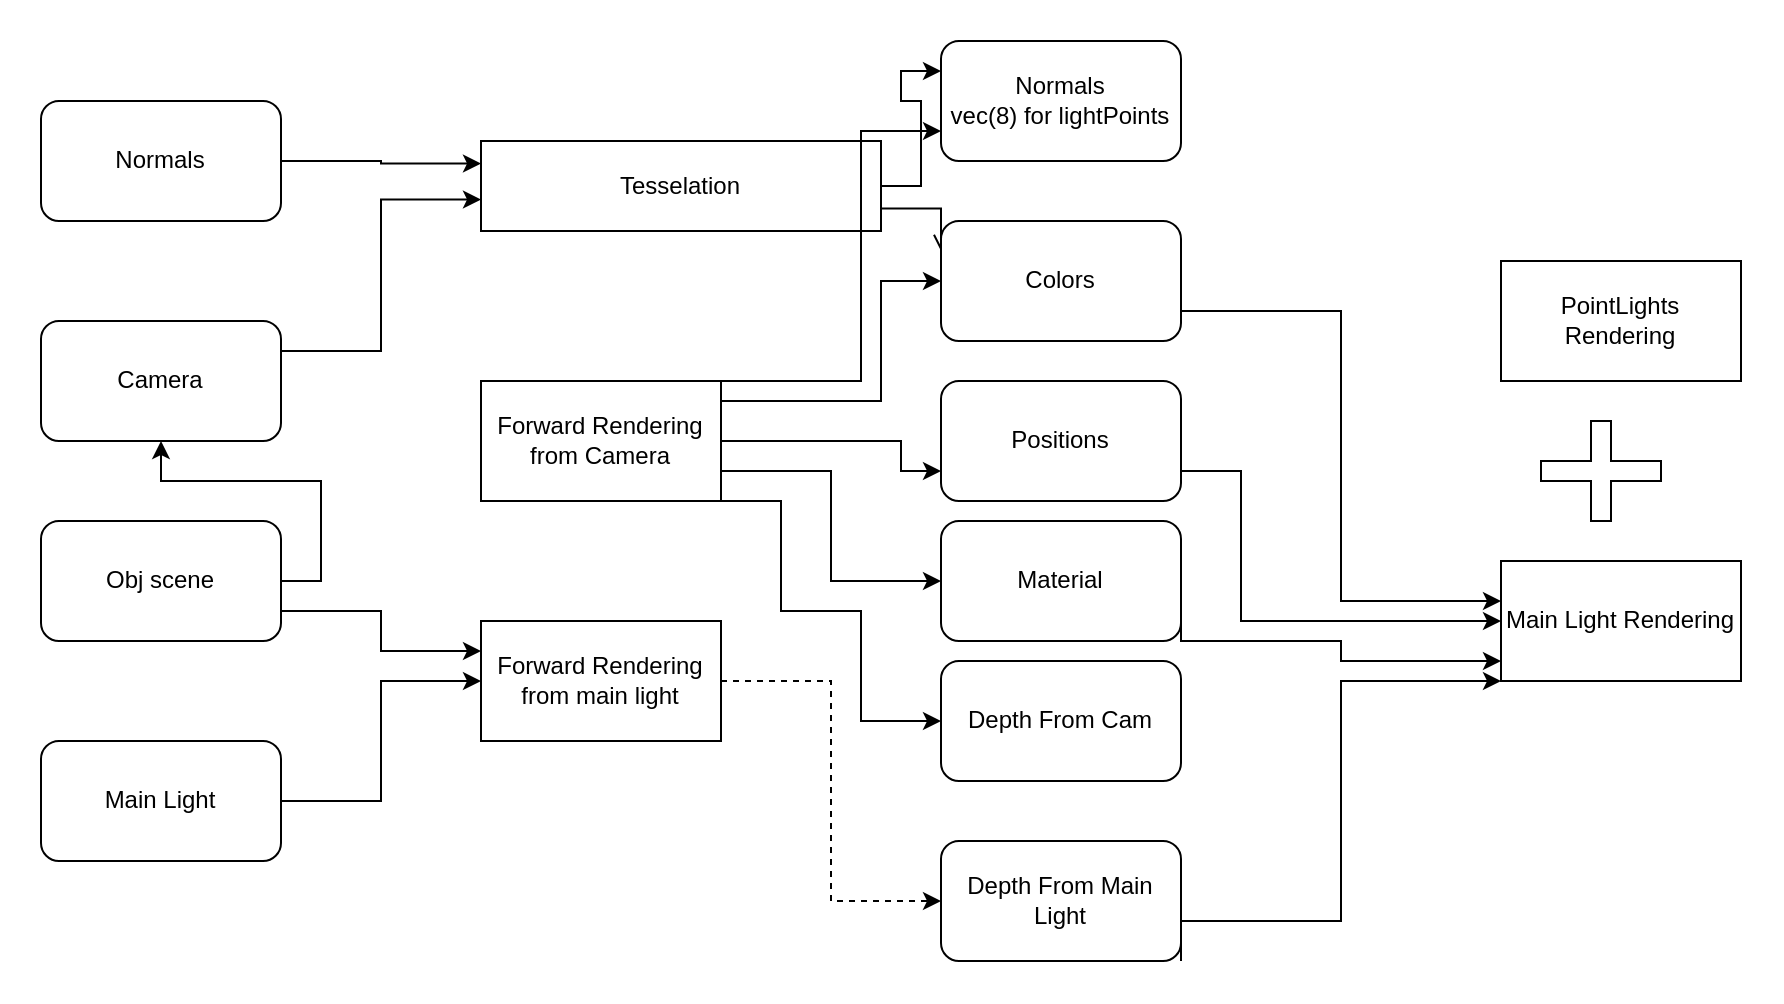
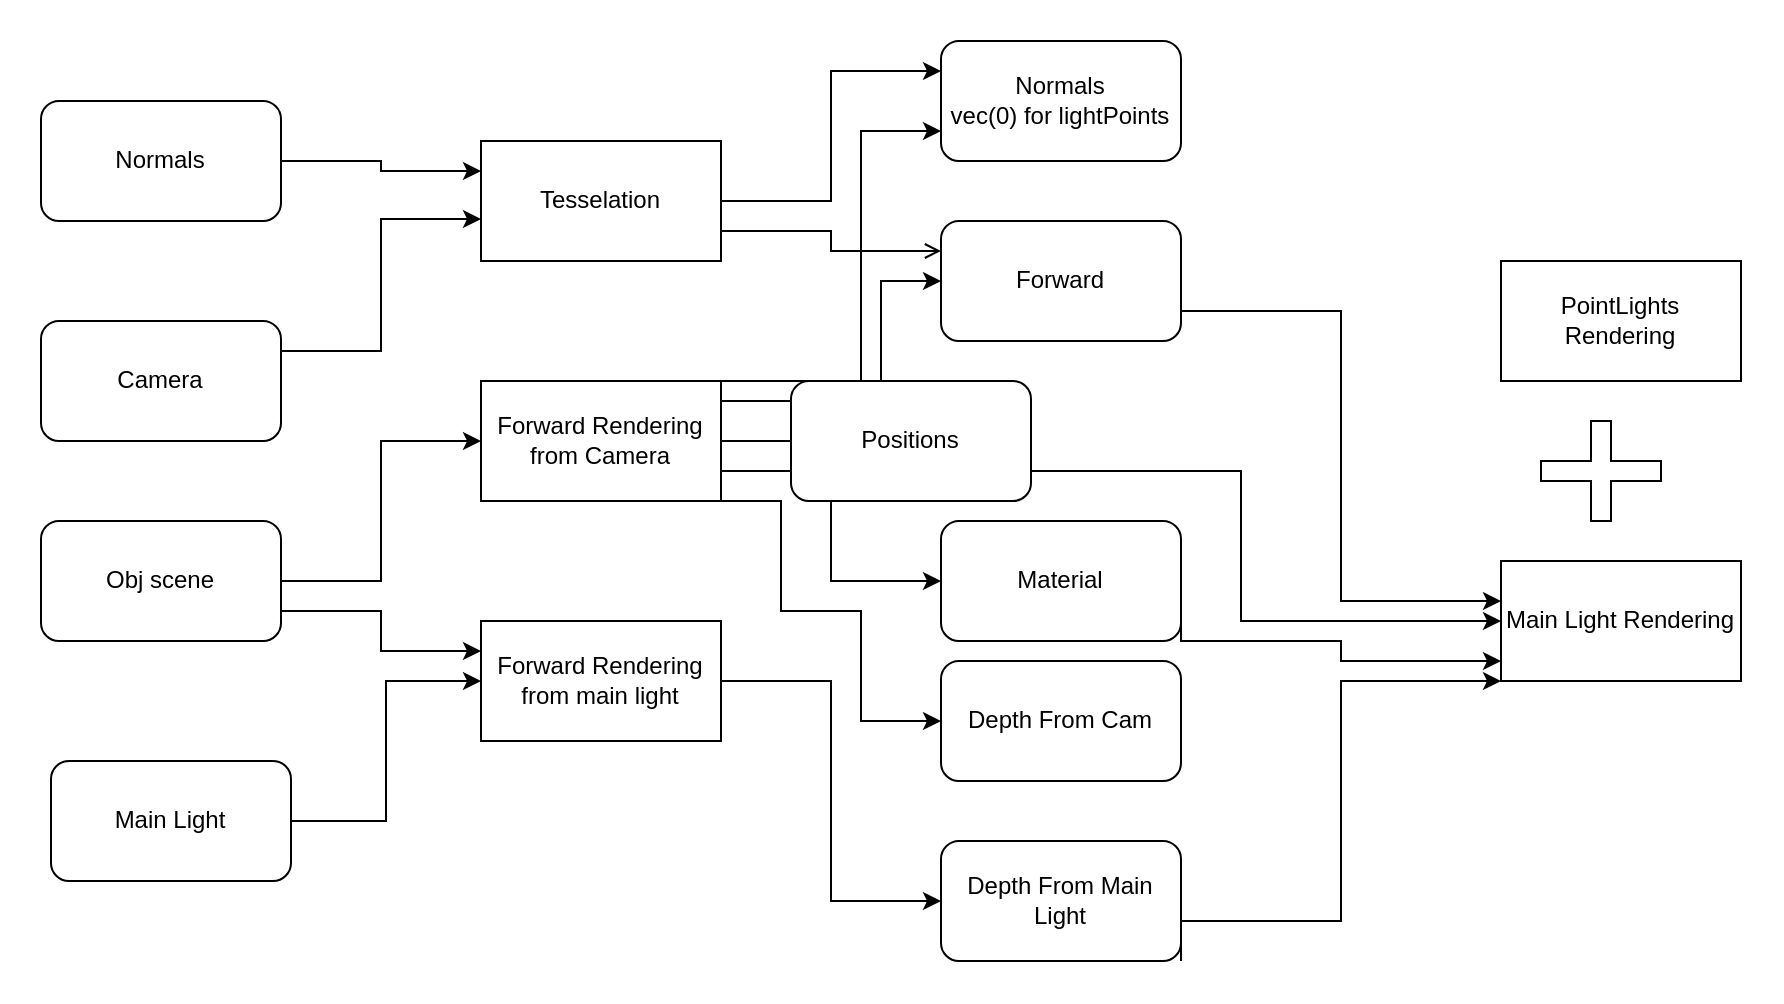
(1061, 101) -> (1061, 101)
(681, 186) -> (601, 201)
(1061, 281) -> (1061, 281)
(1061, 441) -> (911, 441)
(279, 481) -> (381, 499)
(831, 783) -> (831, 783)
(161, 801) -> (171, 821)
